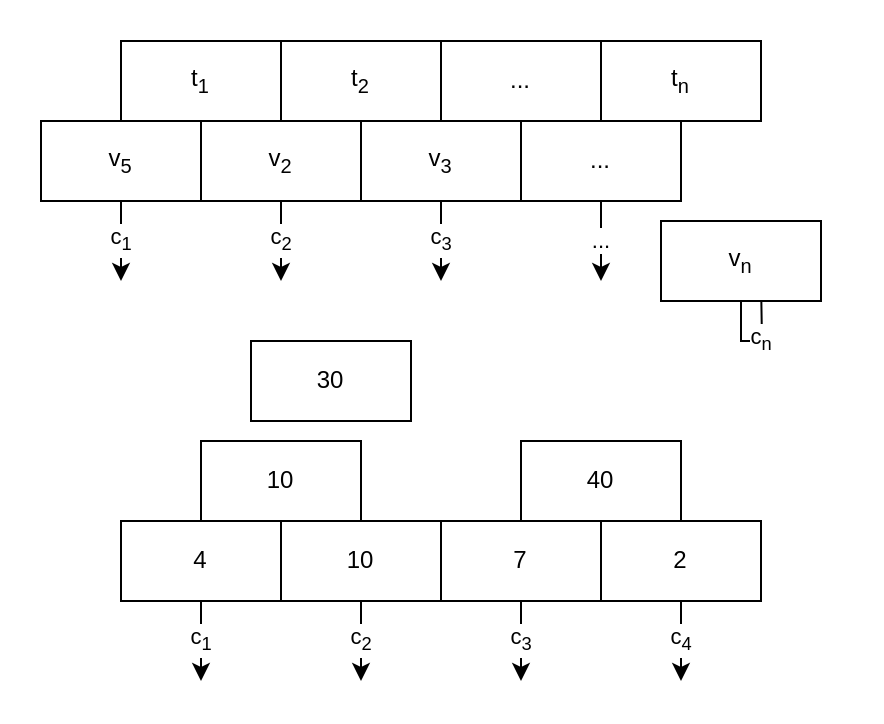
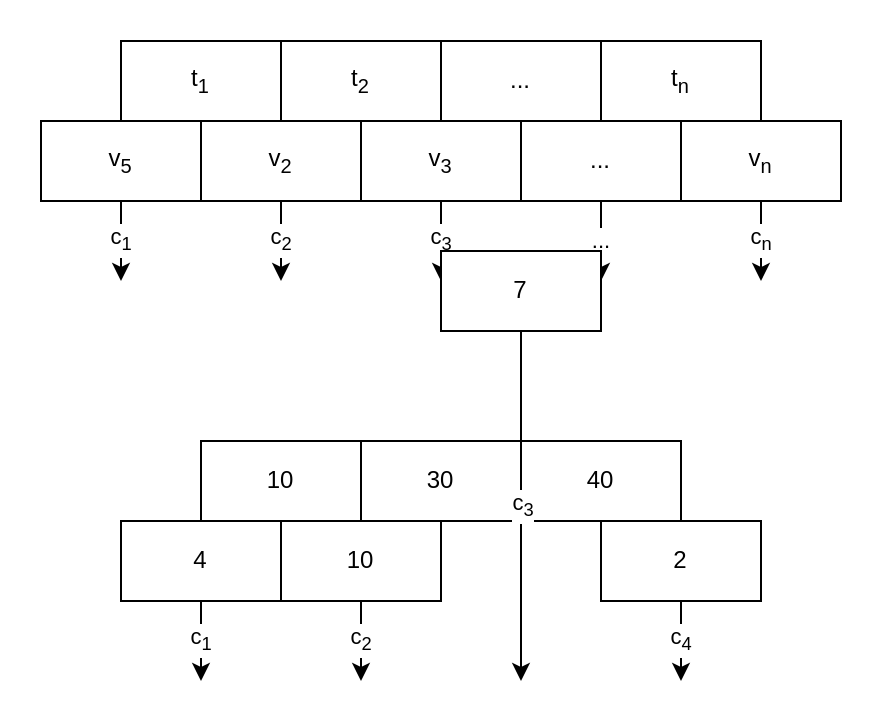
(741, 261) -> (761, 161)
(331, 381) -> (441, 481)
(521, 561) -> (521, 291)
